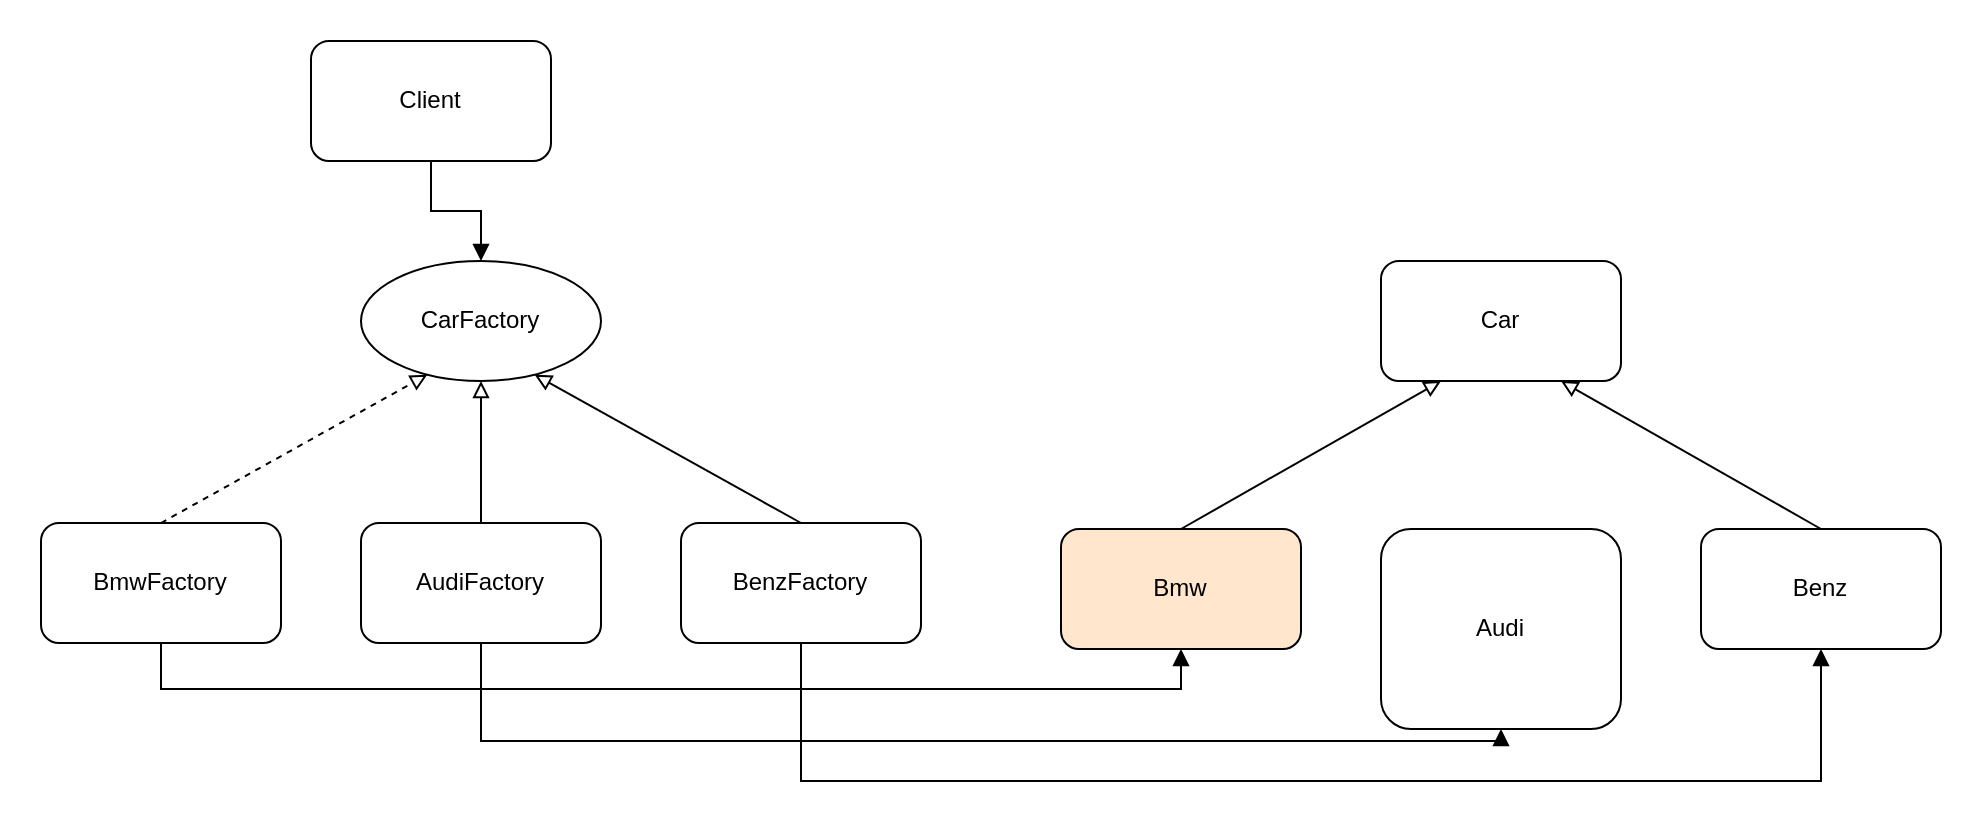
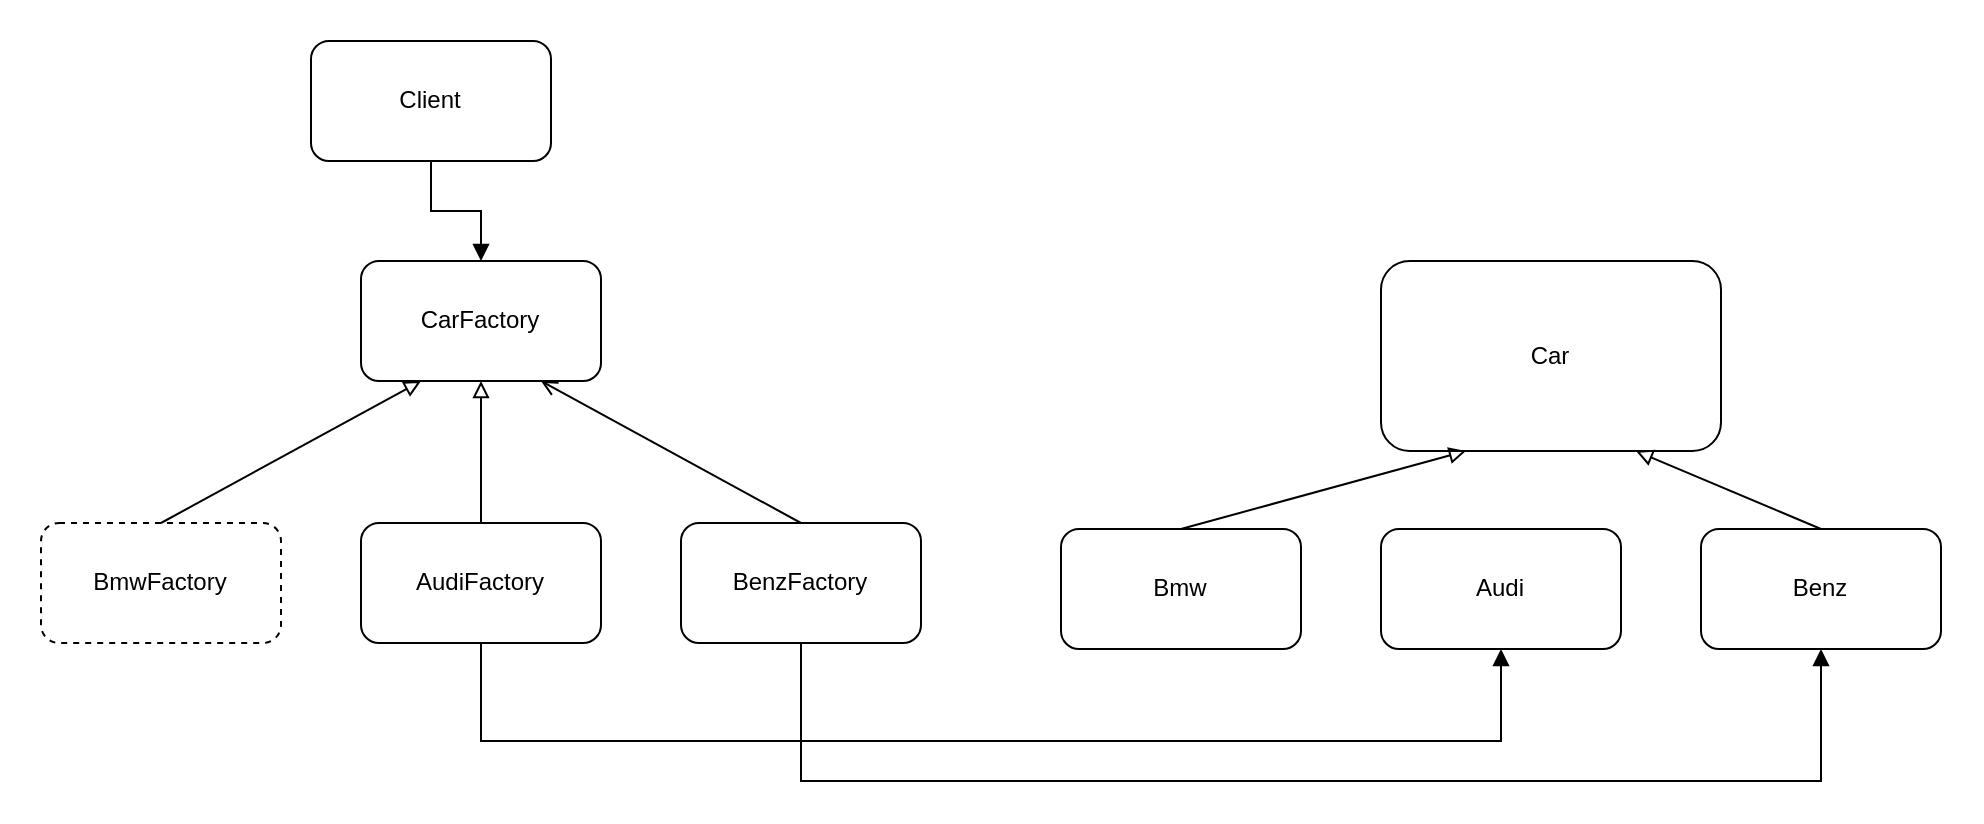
(481, 321) -> (481, 321)
(1501, 321) -> (1551, 356)
(656, 442) -> (653, 442)
(287, 453) -> (284, 456)
(161, 583) -> (161, 583)
(1181, 589) -> (1181, 589)
(1501, 629) -> (1501, 589)
(659, 689) -> none
